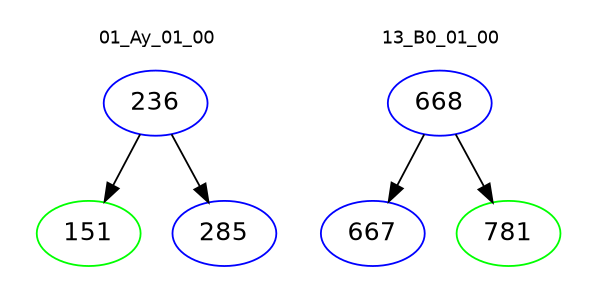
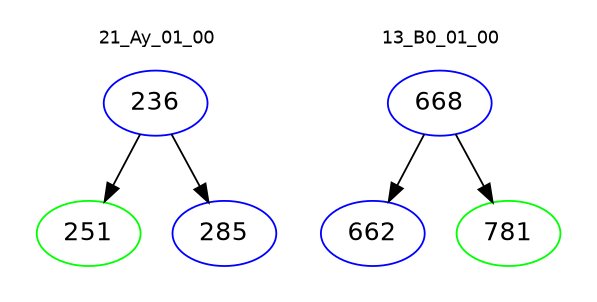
(157, 39) -> (157, 39)
(89, 233) -> (89, 233)
(373, 233) -> (373, 233)
